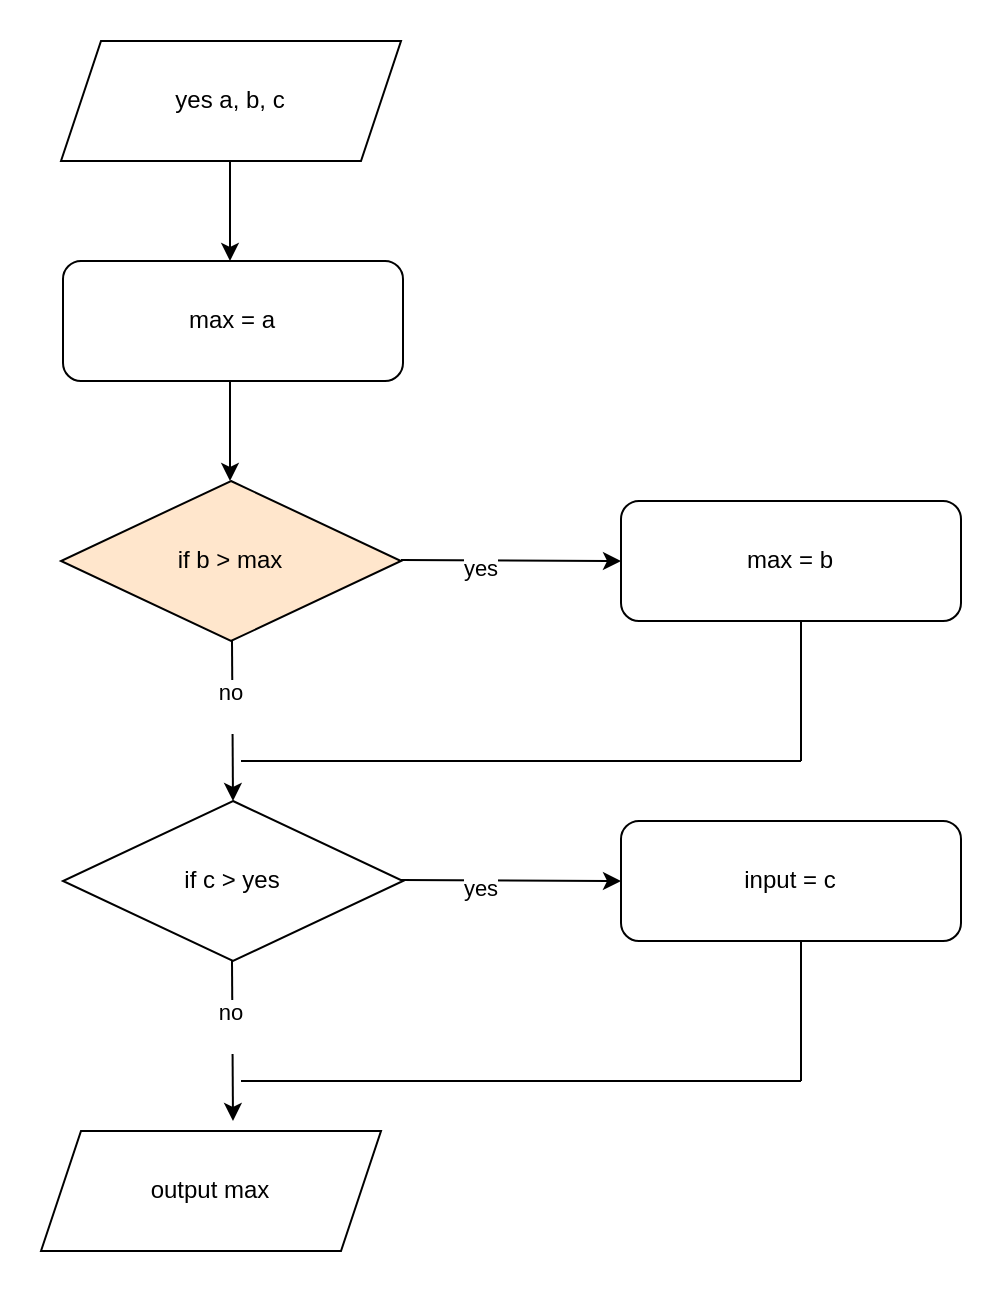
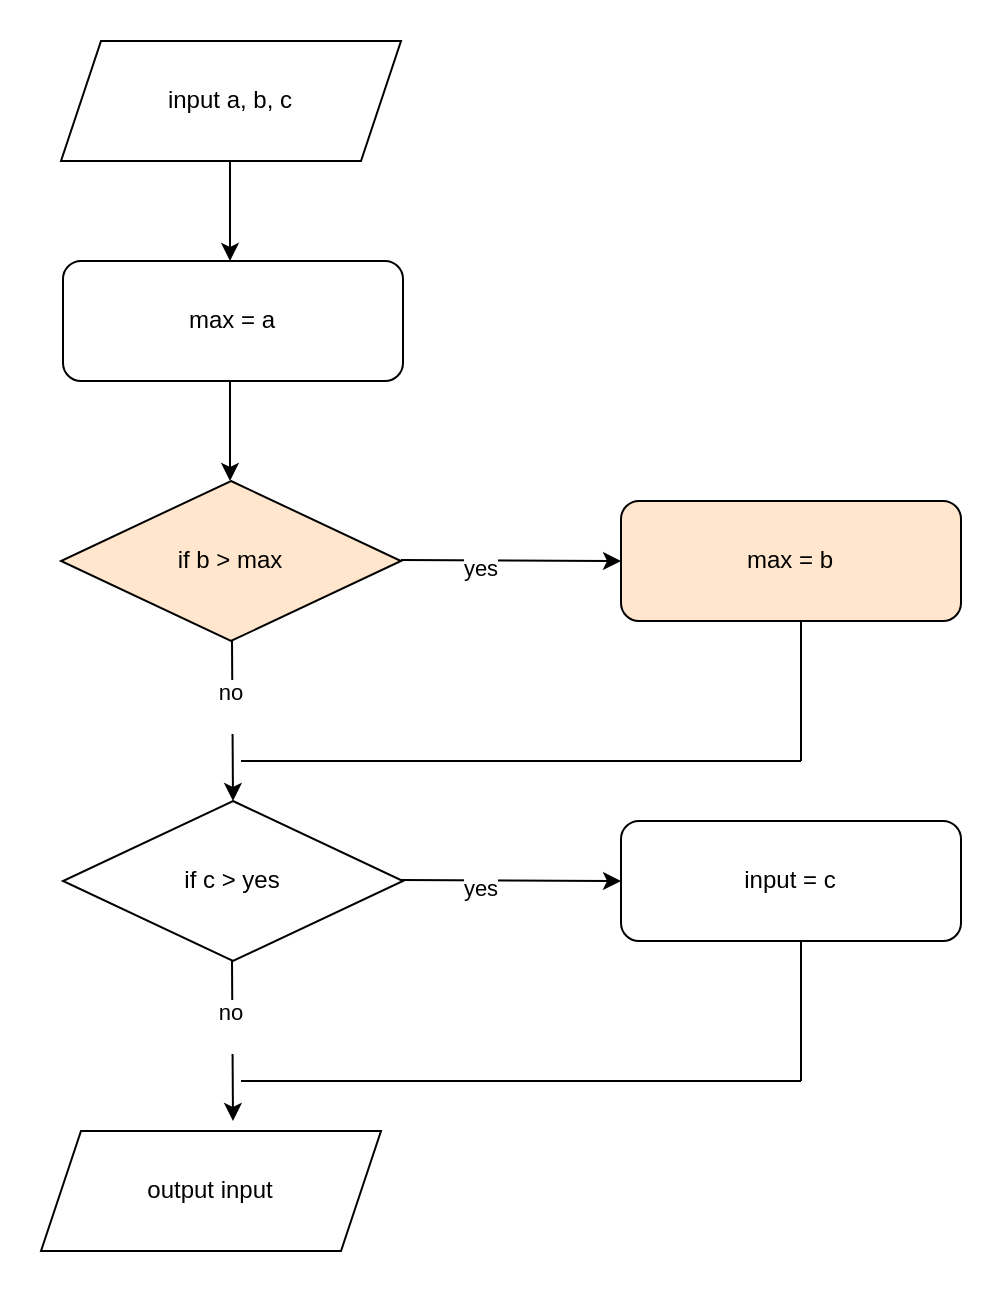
(231, 101) -> (231, 101)
(791, 561) -> (791, 561)
(211, 1191) -> (211, 1191)
